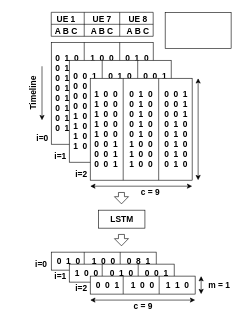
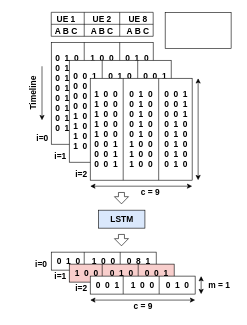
(102, 18) -> (102, 18)
(122, 219) -> (122, 219)
(122, 273) -> (122, 273)
(143, 285) -> (143, 285)
